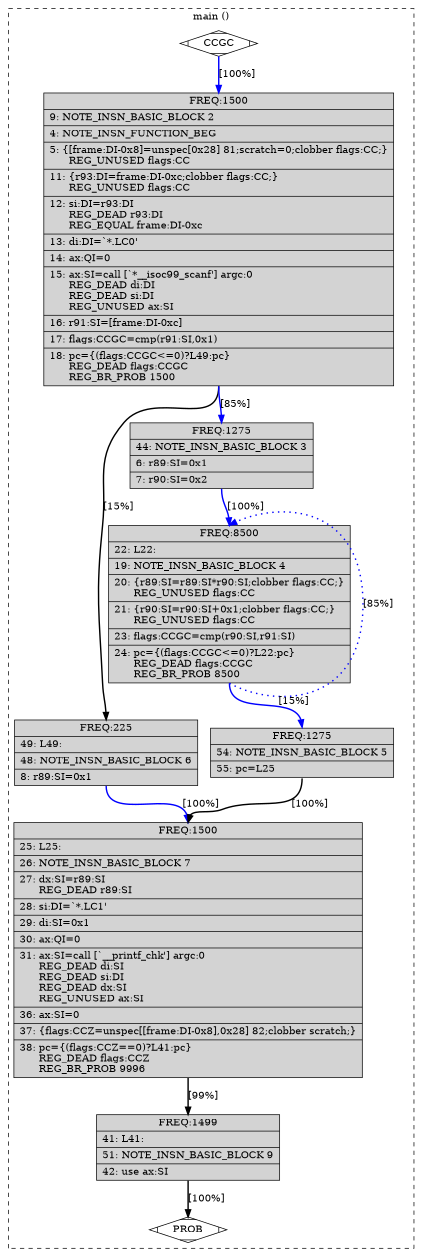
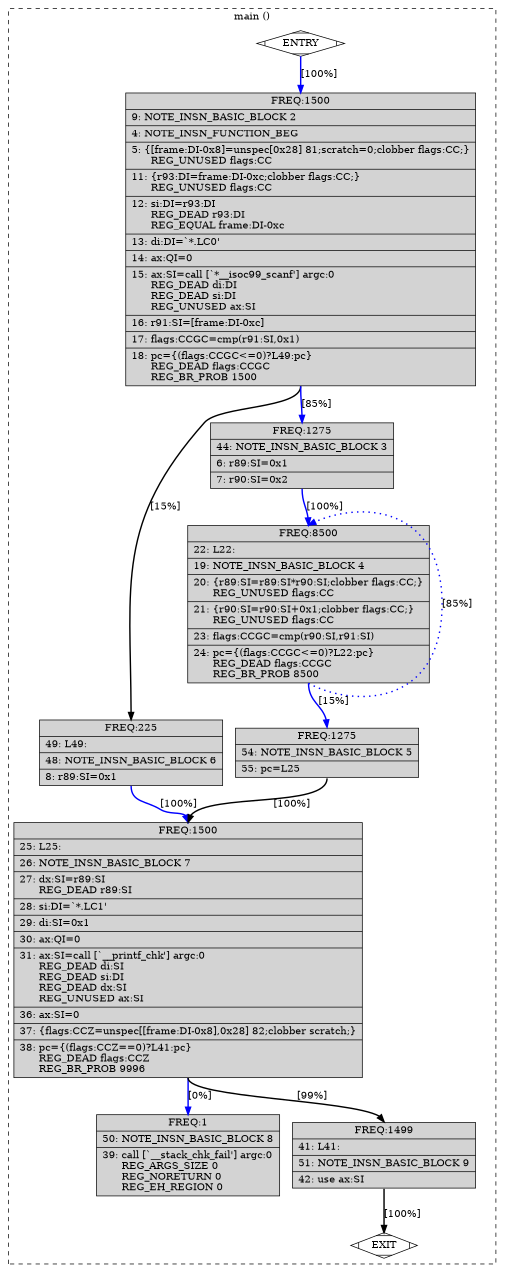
(219, 43) -> (301, 43)
none -> (188, 1155)
(188, 1230) -> (384, 1245)
